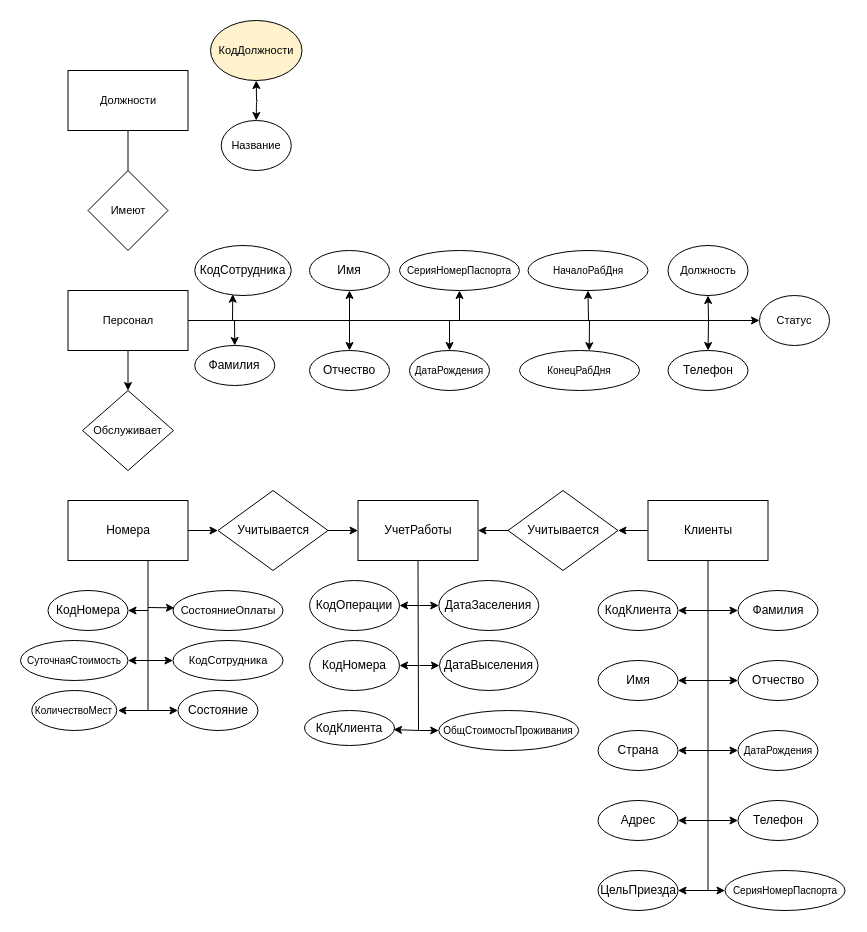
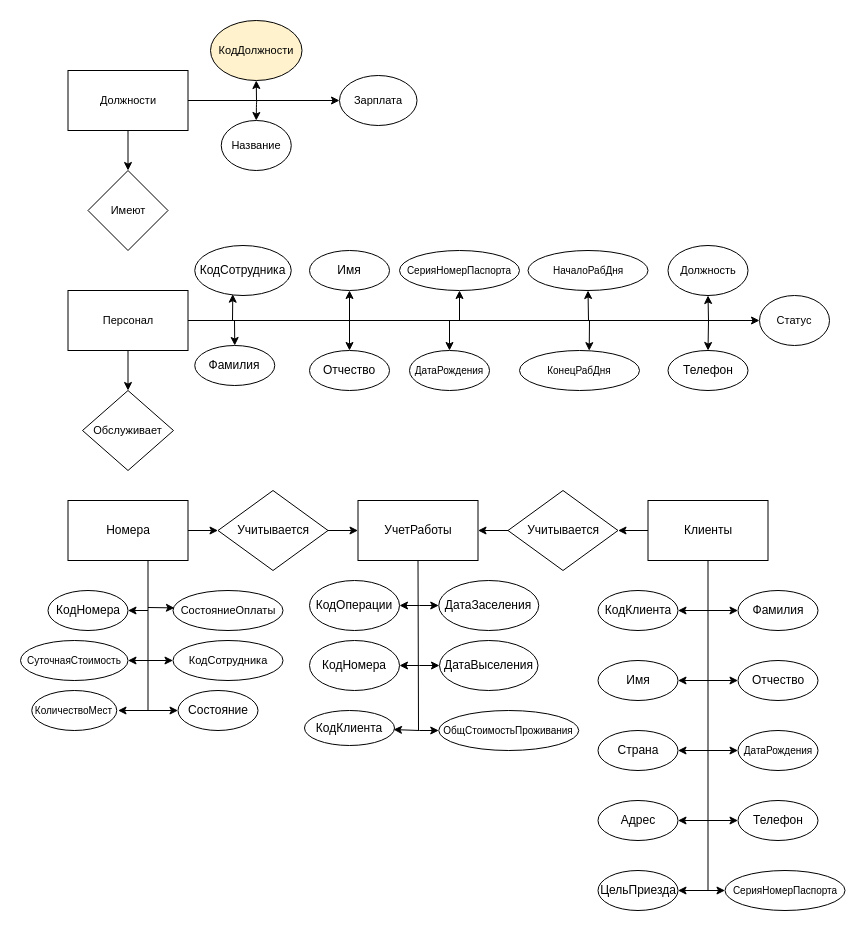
none -> (260, 101)
none -> (378, 101)
(128, 164) -> (128, 162)
